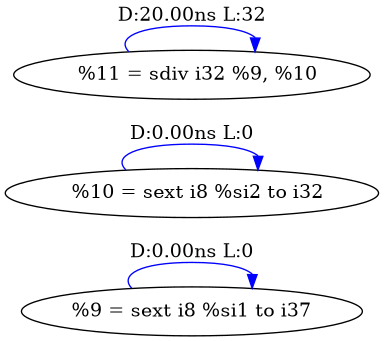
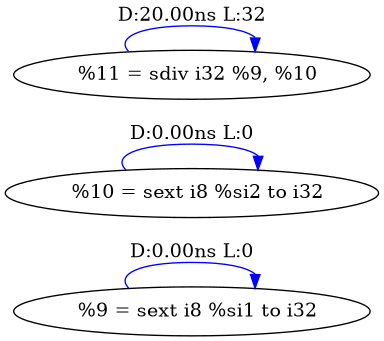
(192, 311) -> (192, 311)
